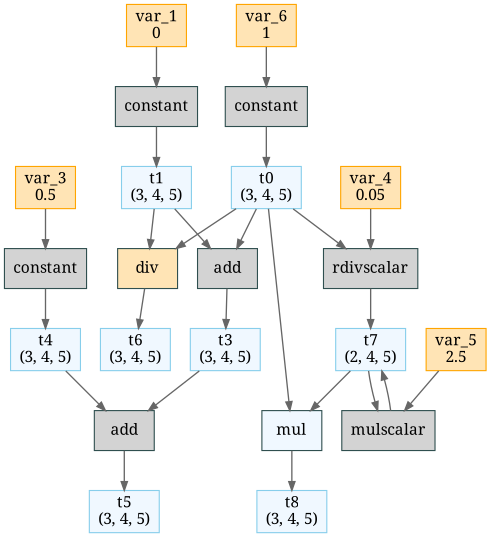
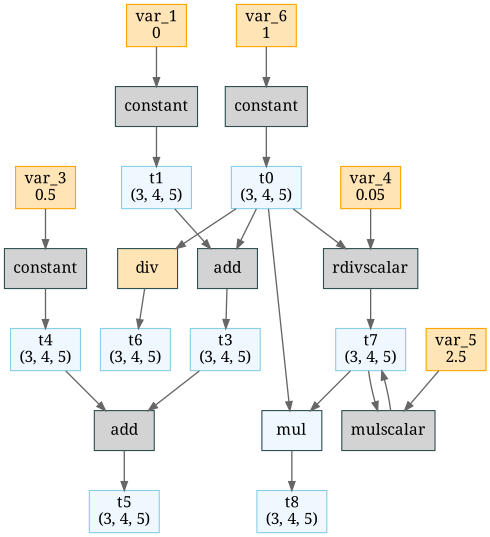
(152, 224) -> none
(371, 350) -> (371, 350)
